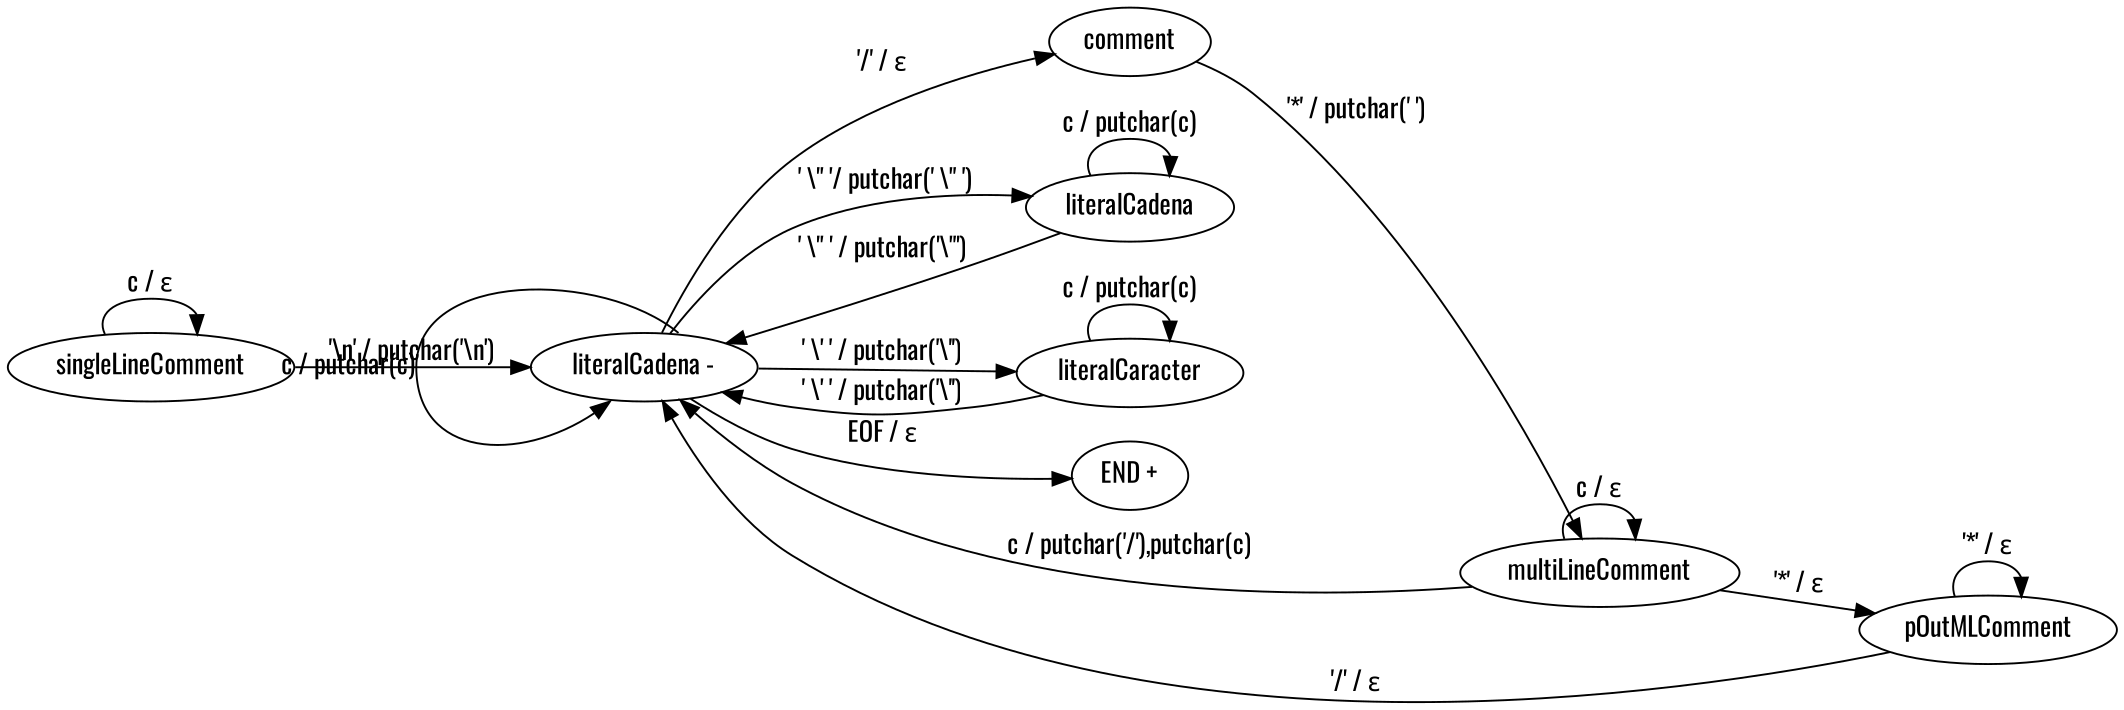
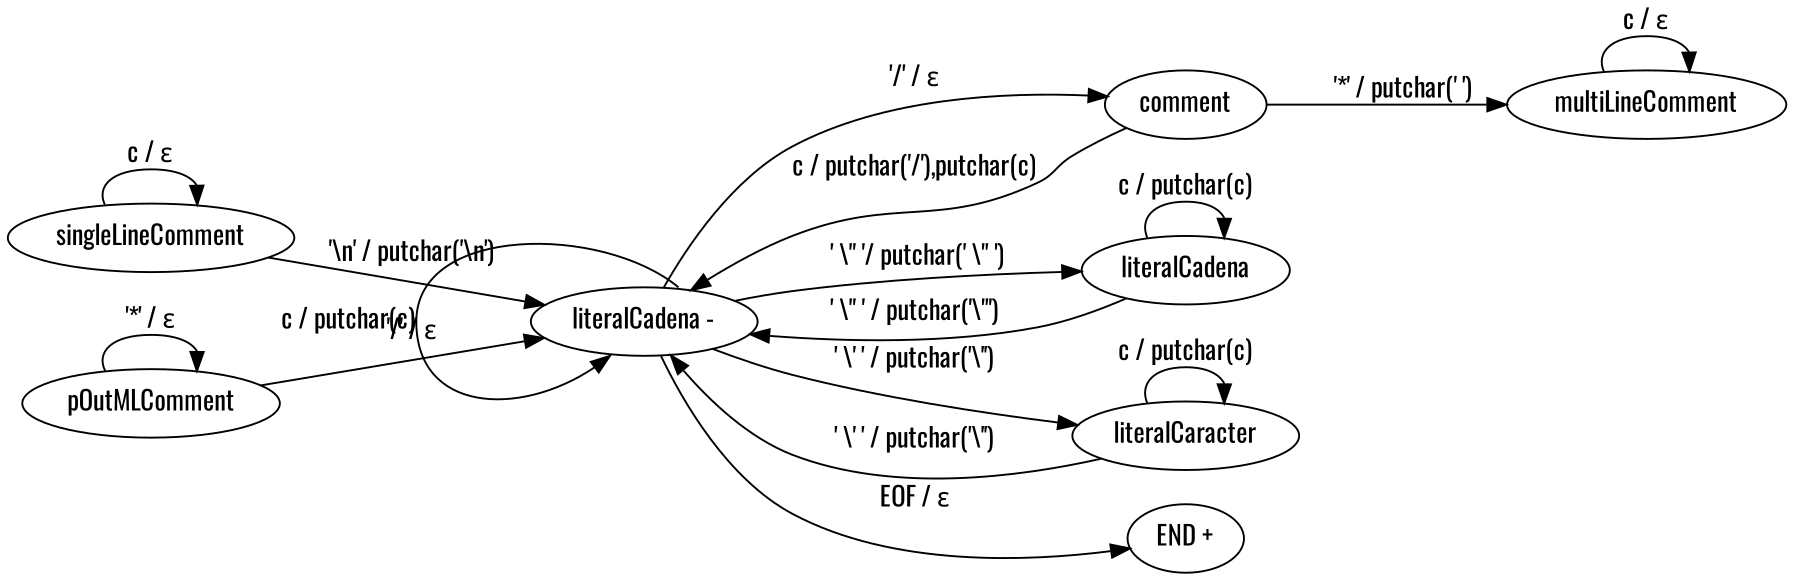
(1065, 572) -> (920, 211)
(1788, 600) -> none
